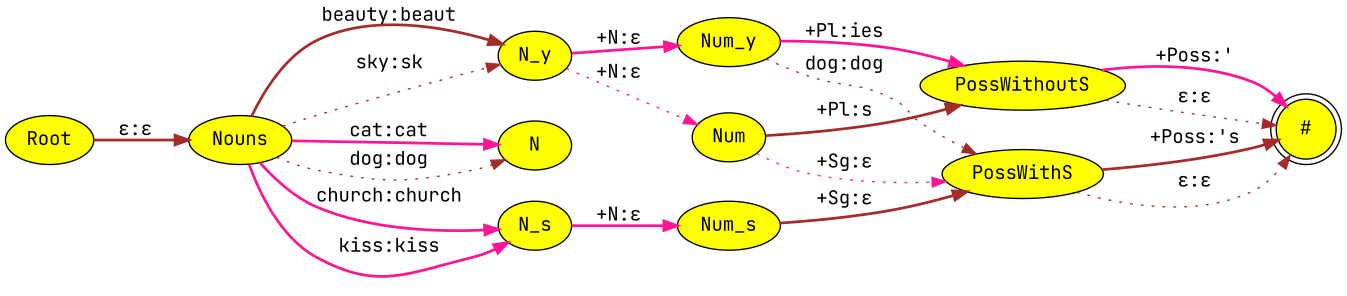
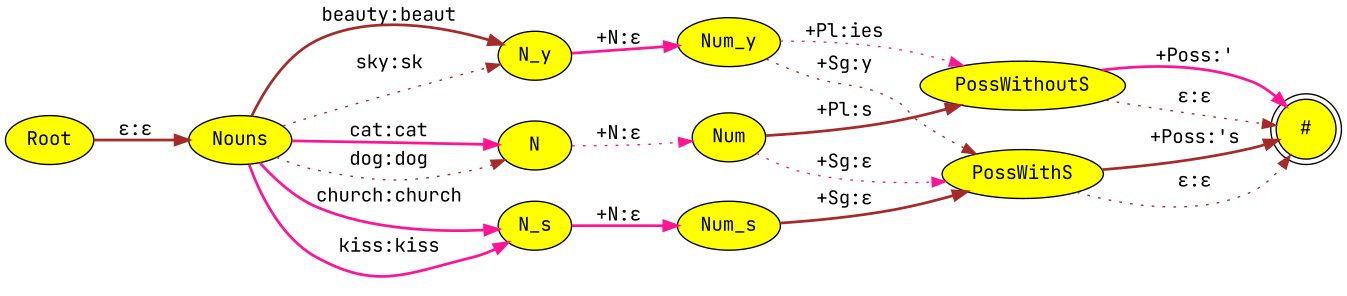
(866, 45) -> (866, 45)
(850, 65) -> (850, 65)
(626, 94) -> (625, 145)
